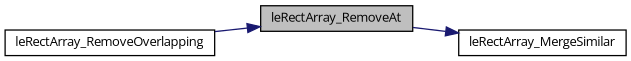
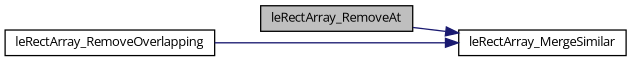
(231, 30) -> (330, 43)
